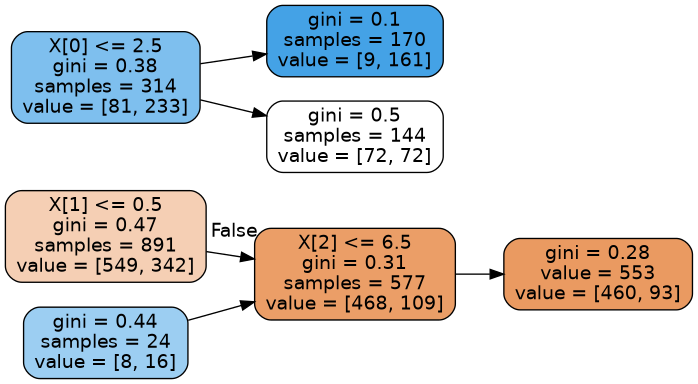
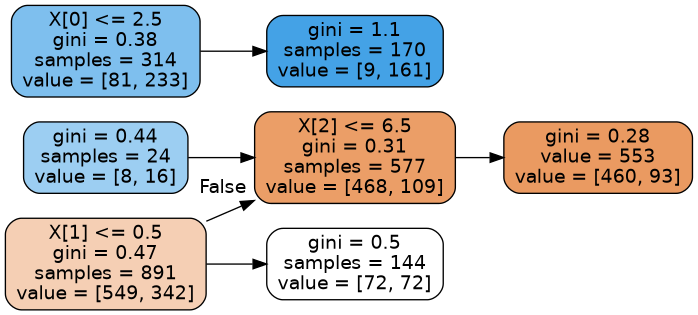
(355, 41) -> (355, 51)
(227, 106) -> (229, 264)
